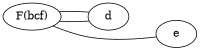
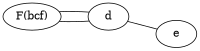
(104, 39) -> (142, 25)
